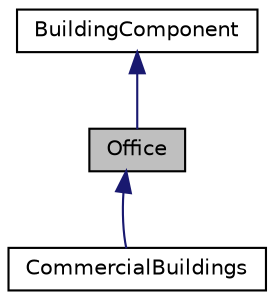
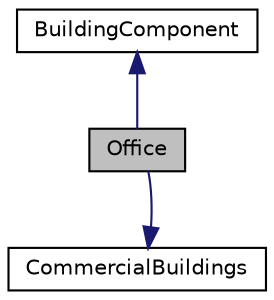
(123, 220) -> (151, 199)
